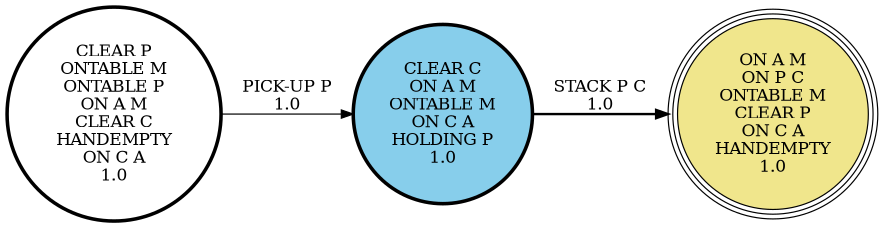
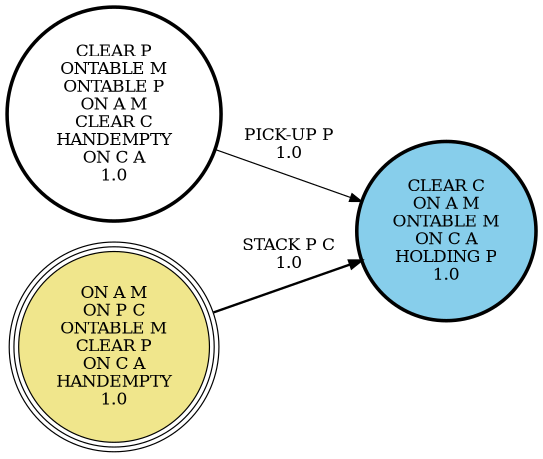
(594, 114) -> (282, 288)
